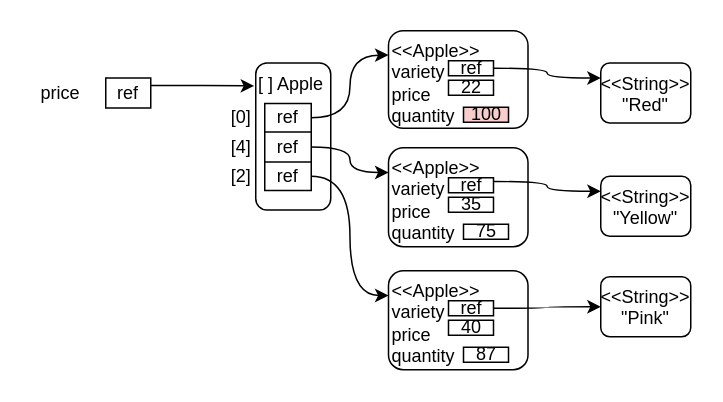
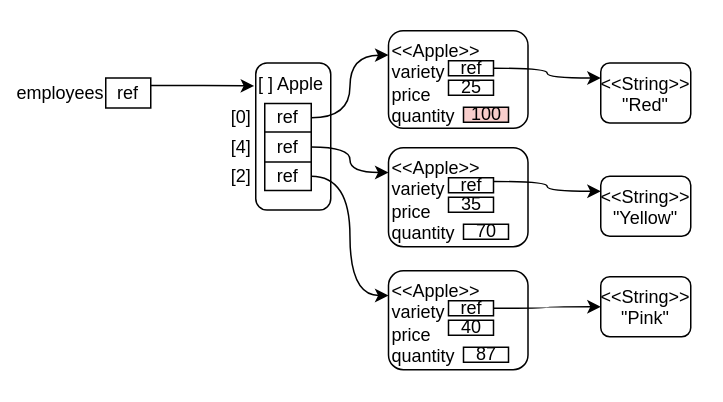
(472, 88) -> (472, 88)
(61, 94) -> (61, 94)
(487, 232) -> (487, 232)
